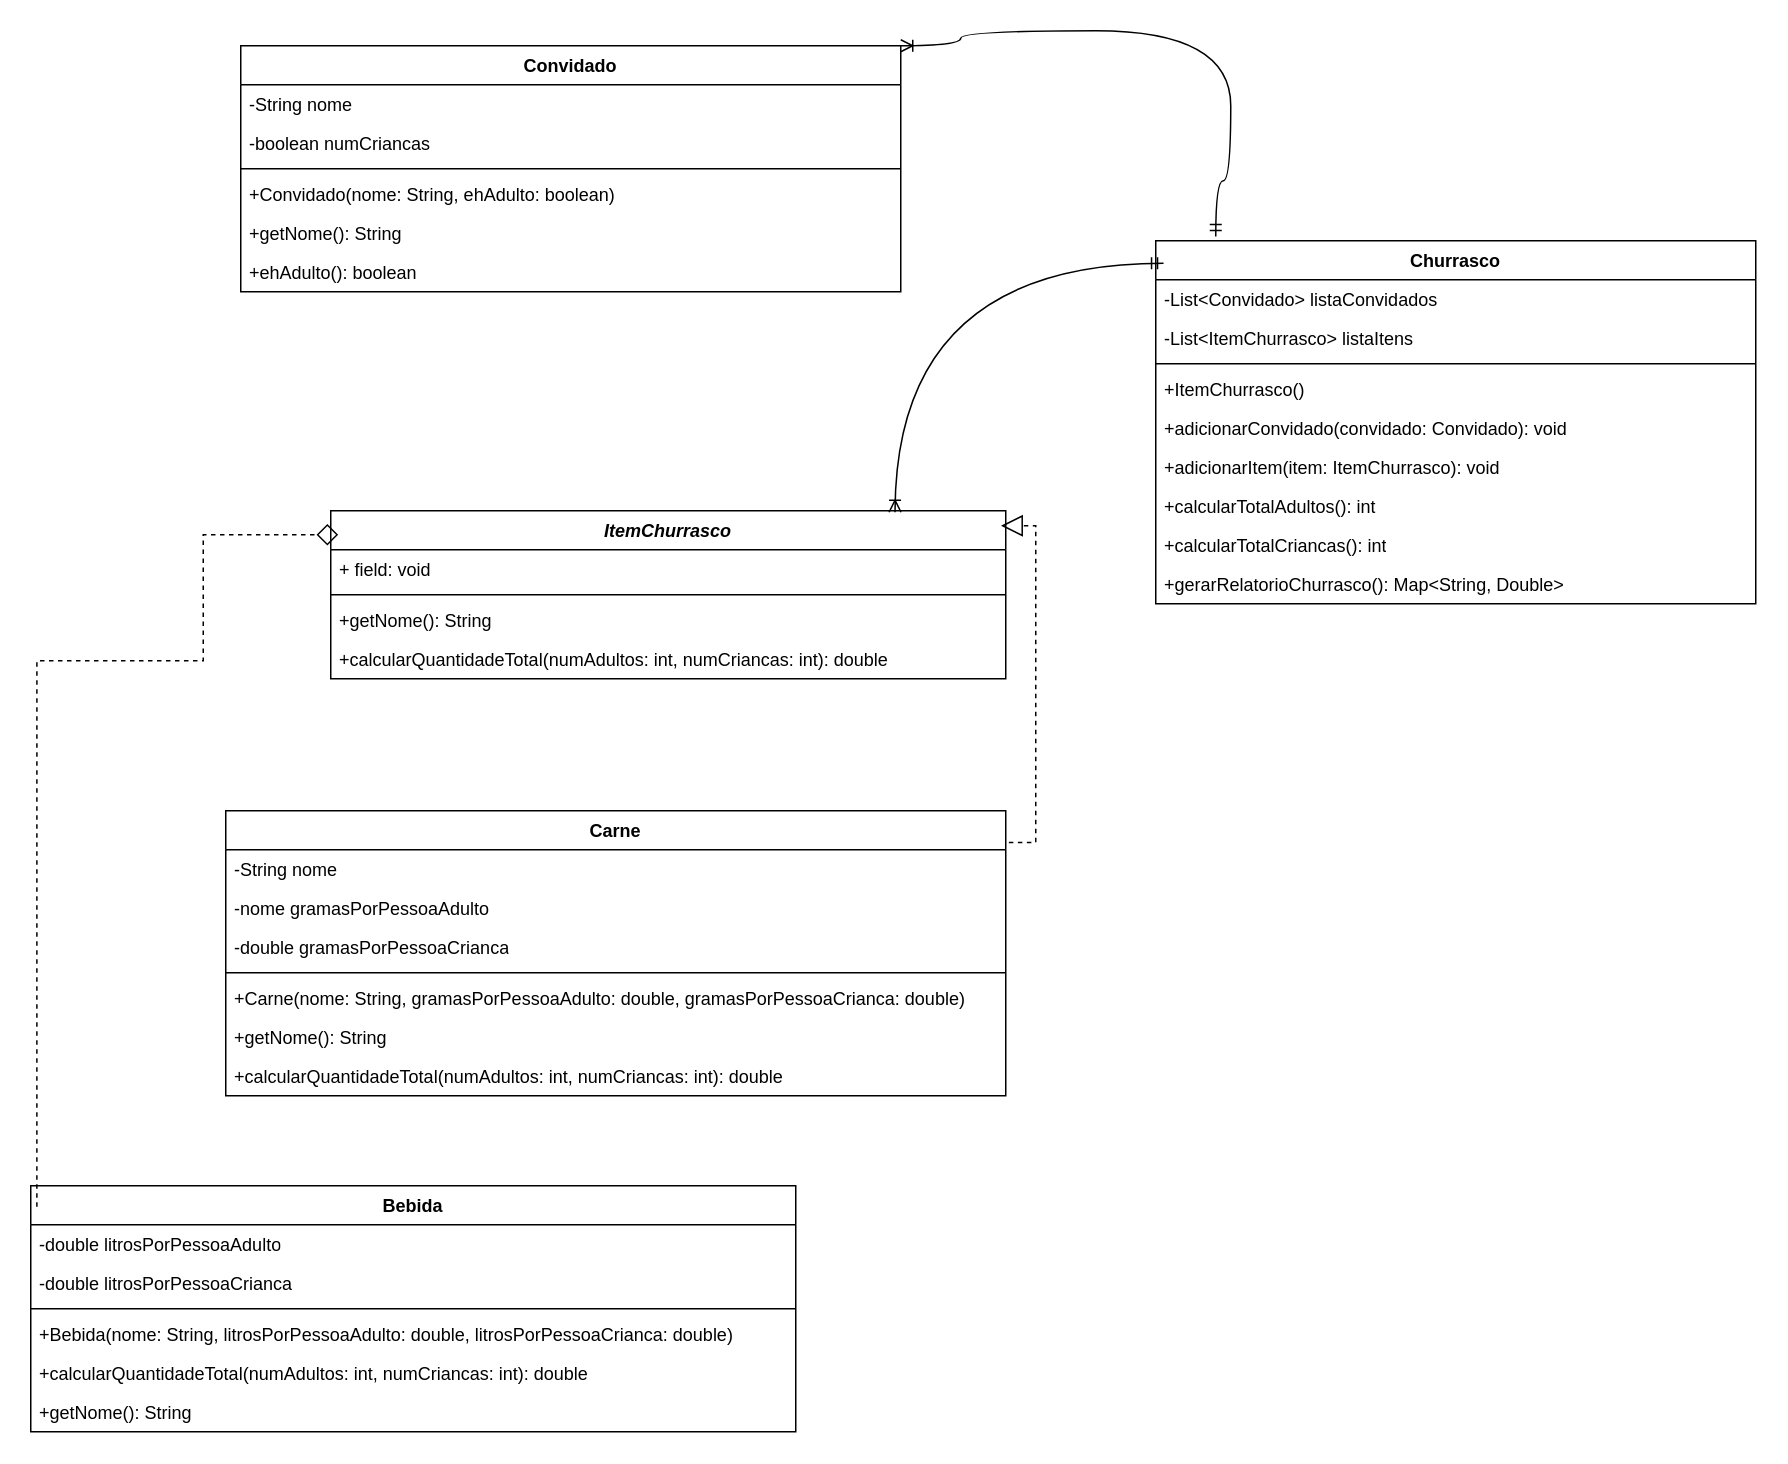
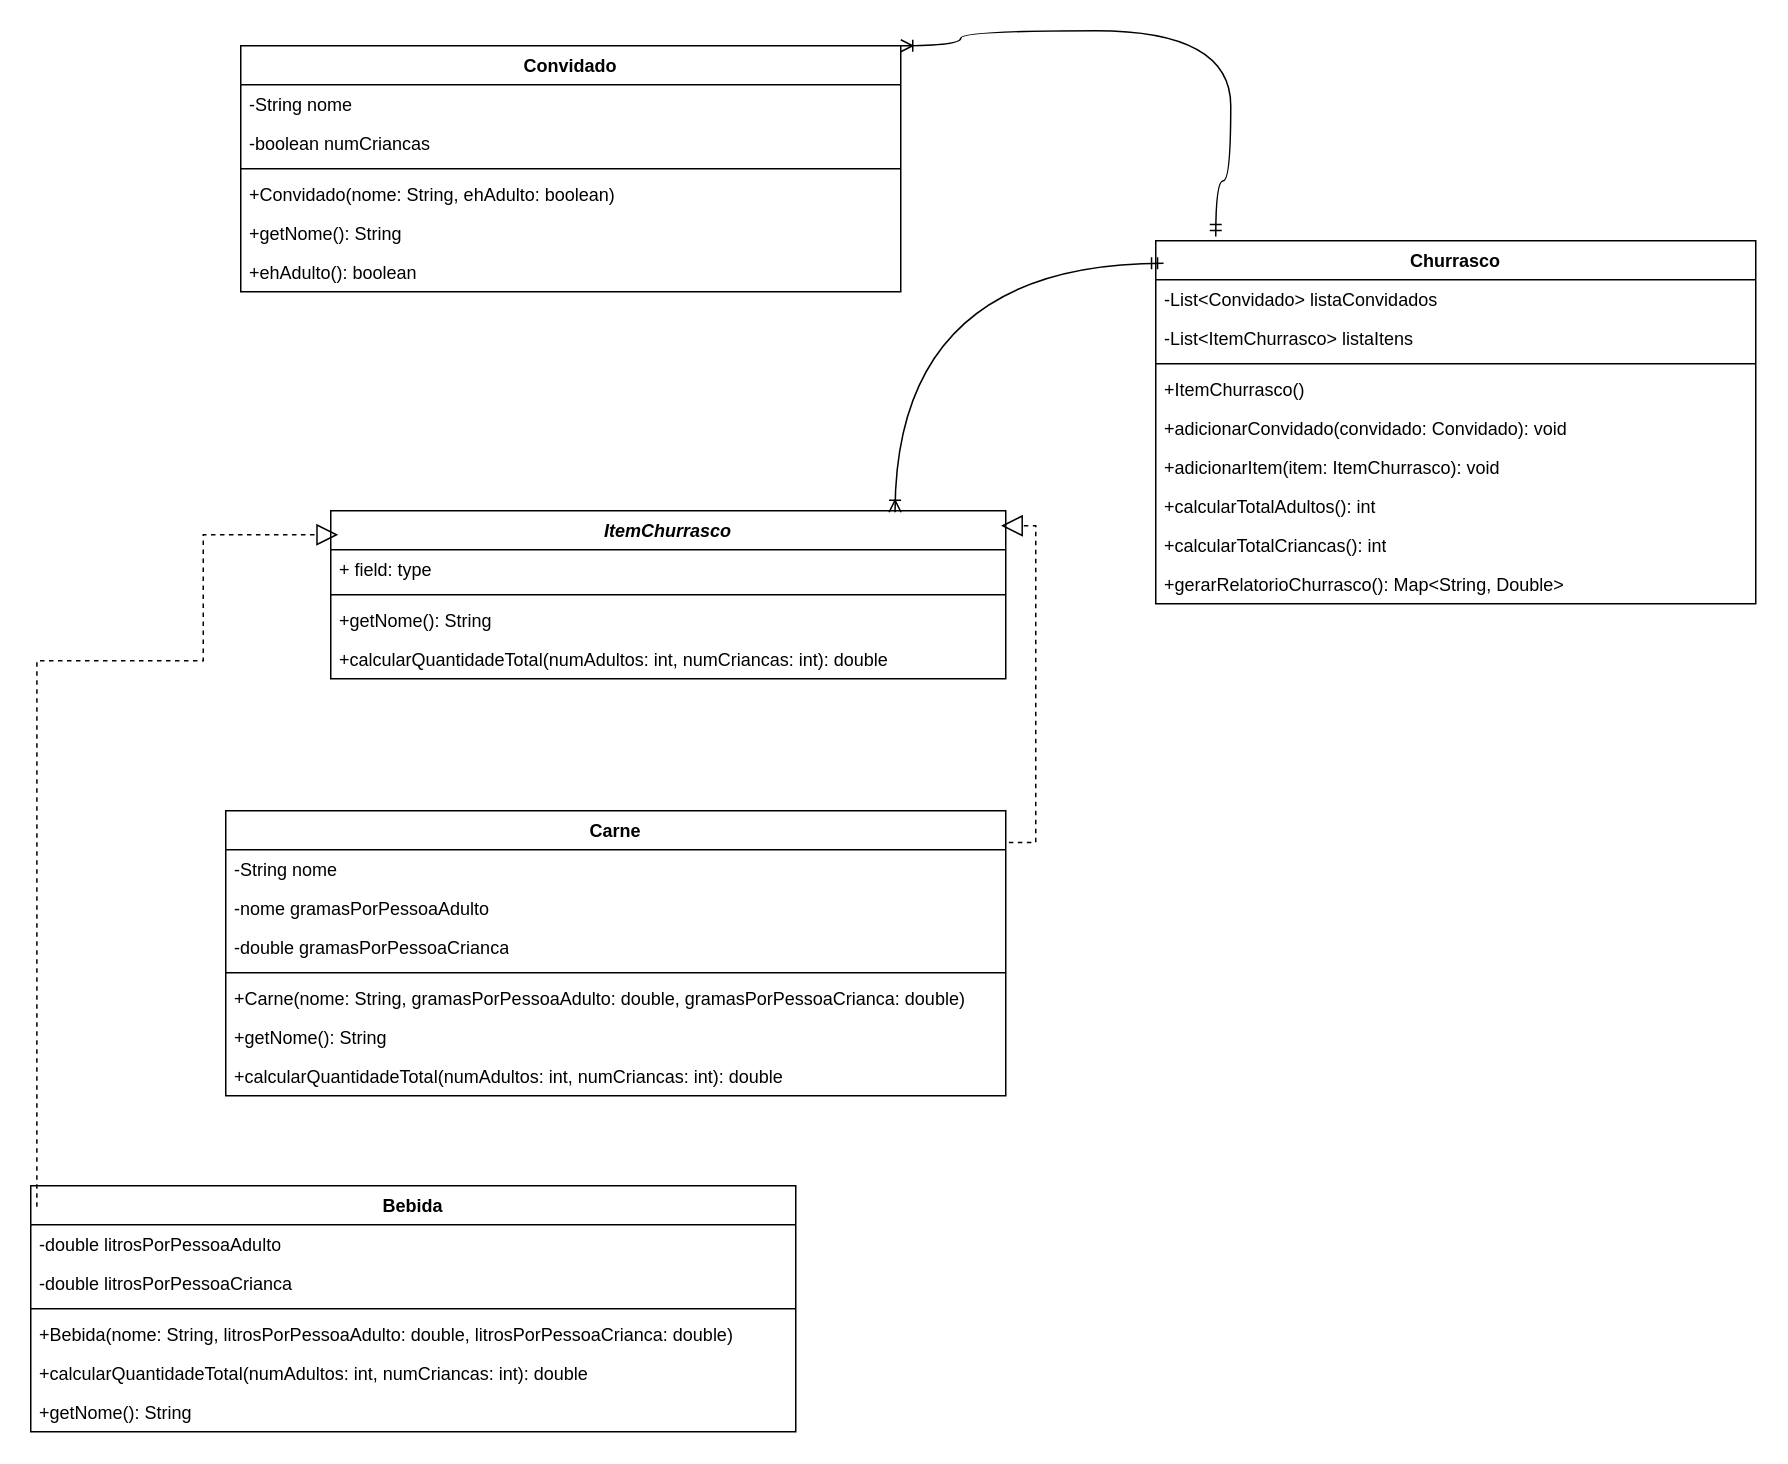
(316, 535) -> (315, 535)
(391, 571) -> (394, 571)
